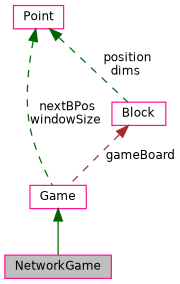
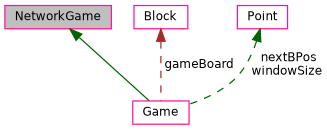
(93, 70) -> none
(58, 238) -> (114, 69)
